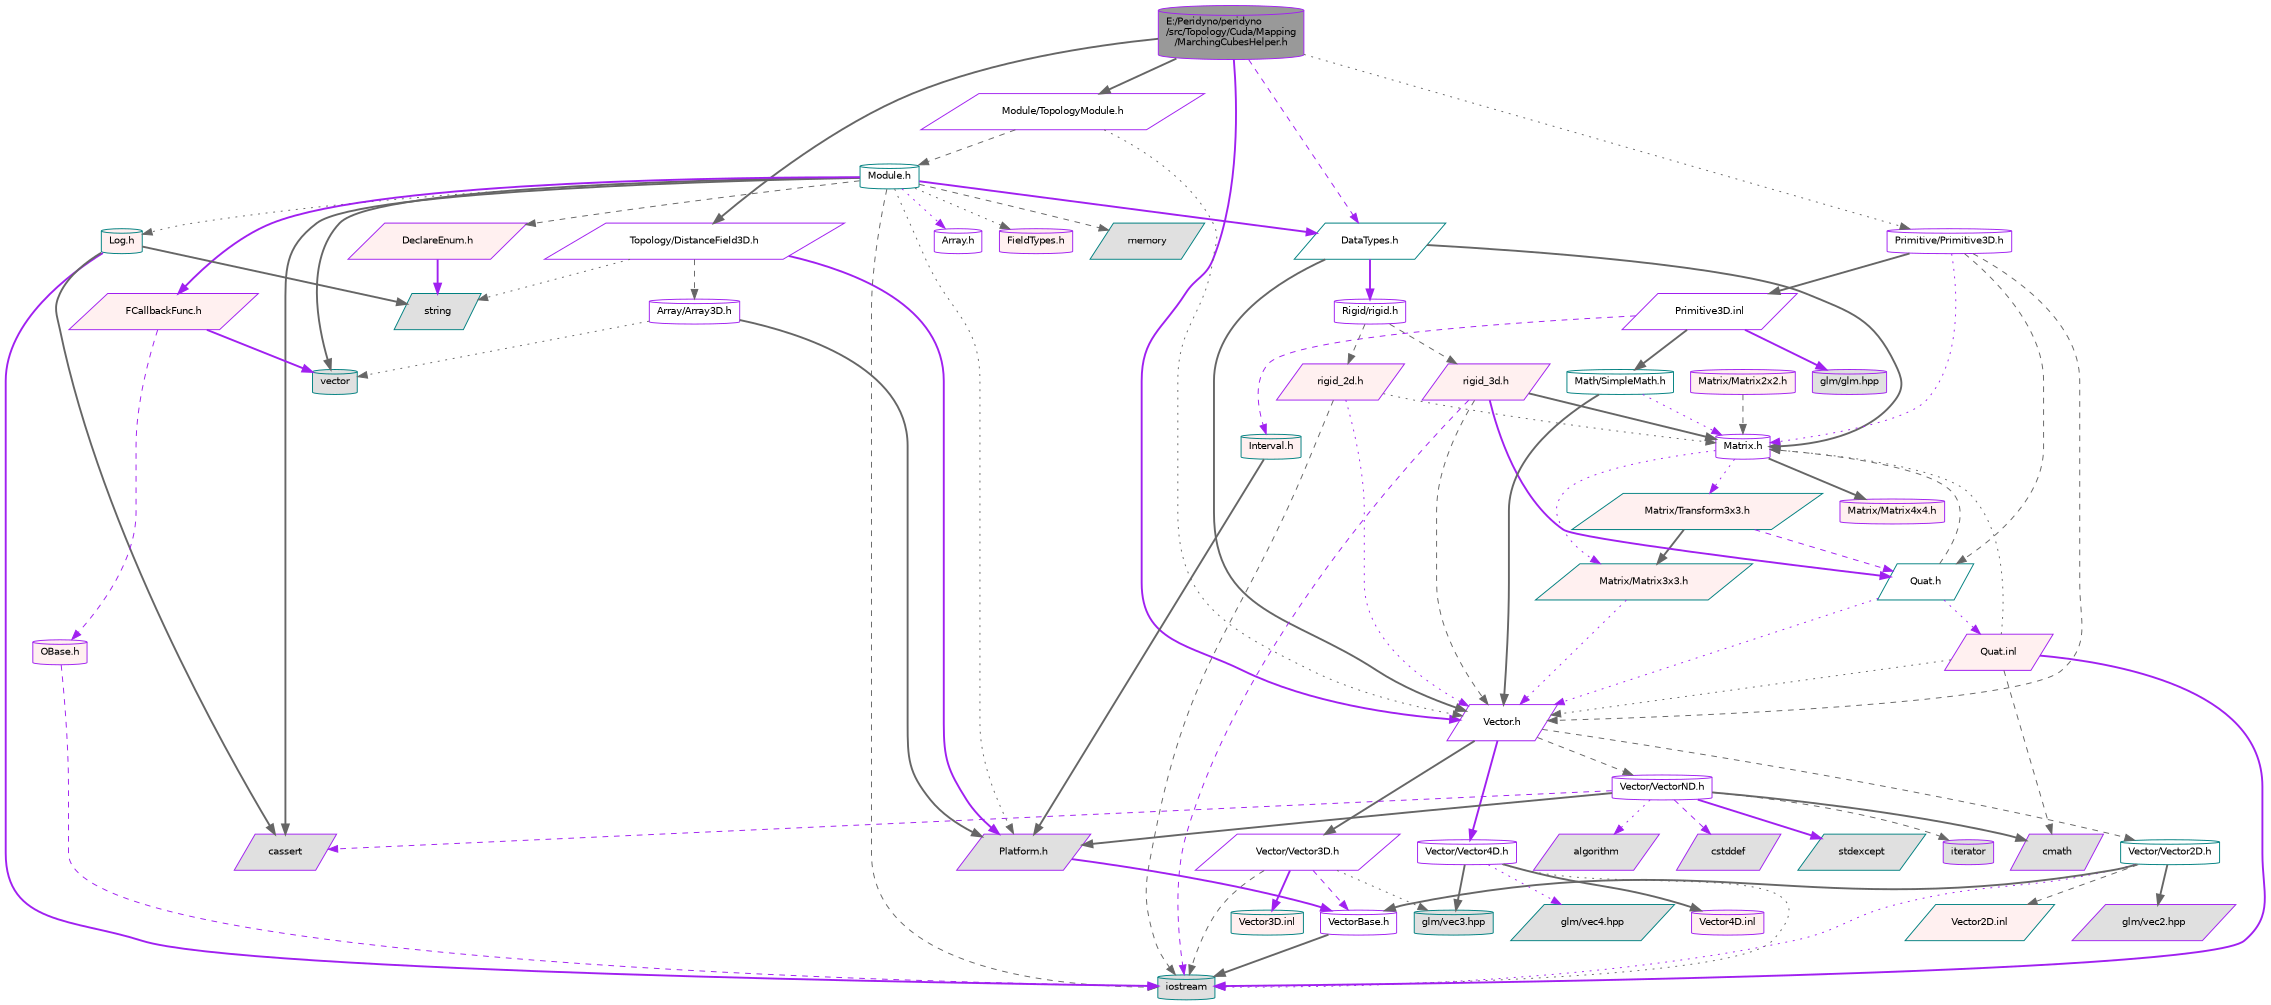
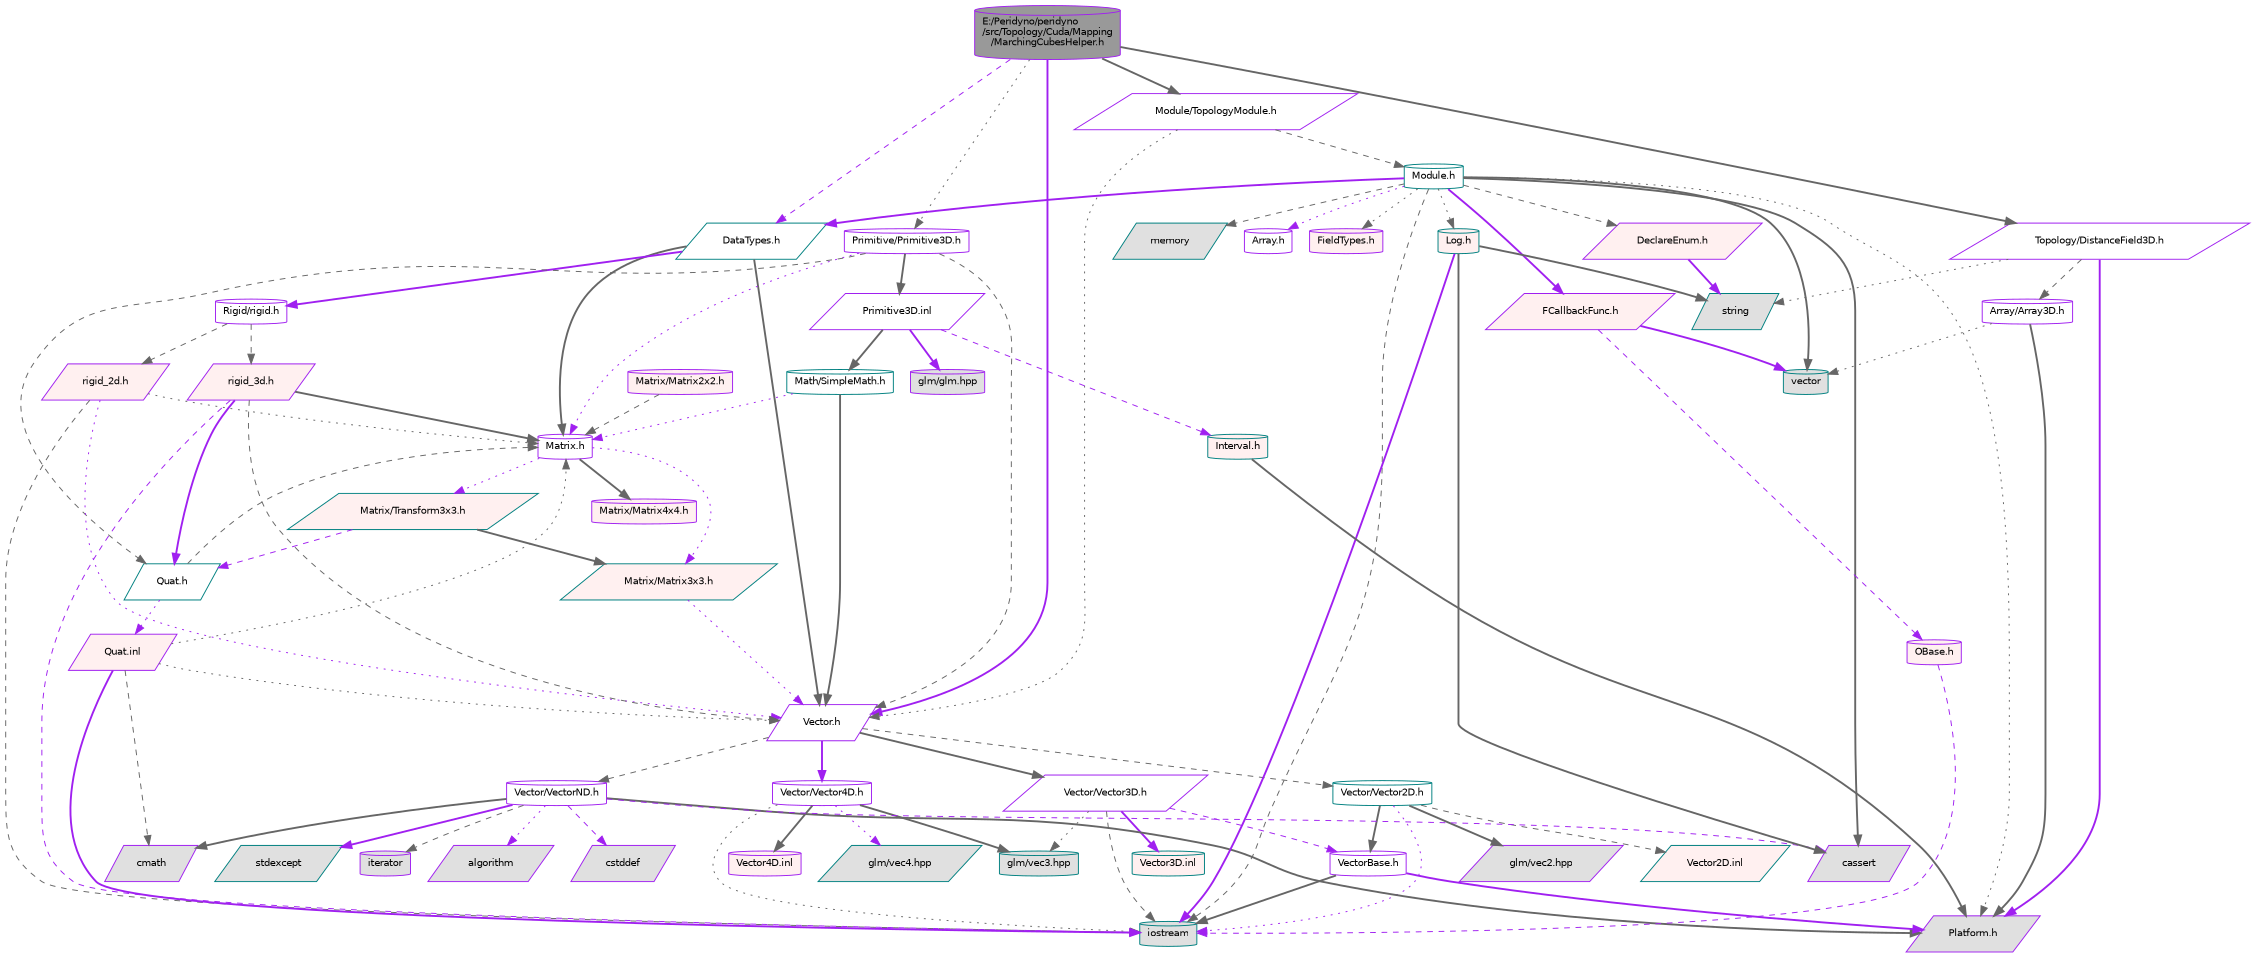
(1721, 650) -> none
(1198, 879) -> (1659, 907)
